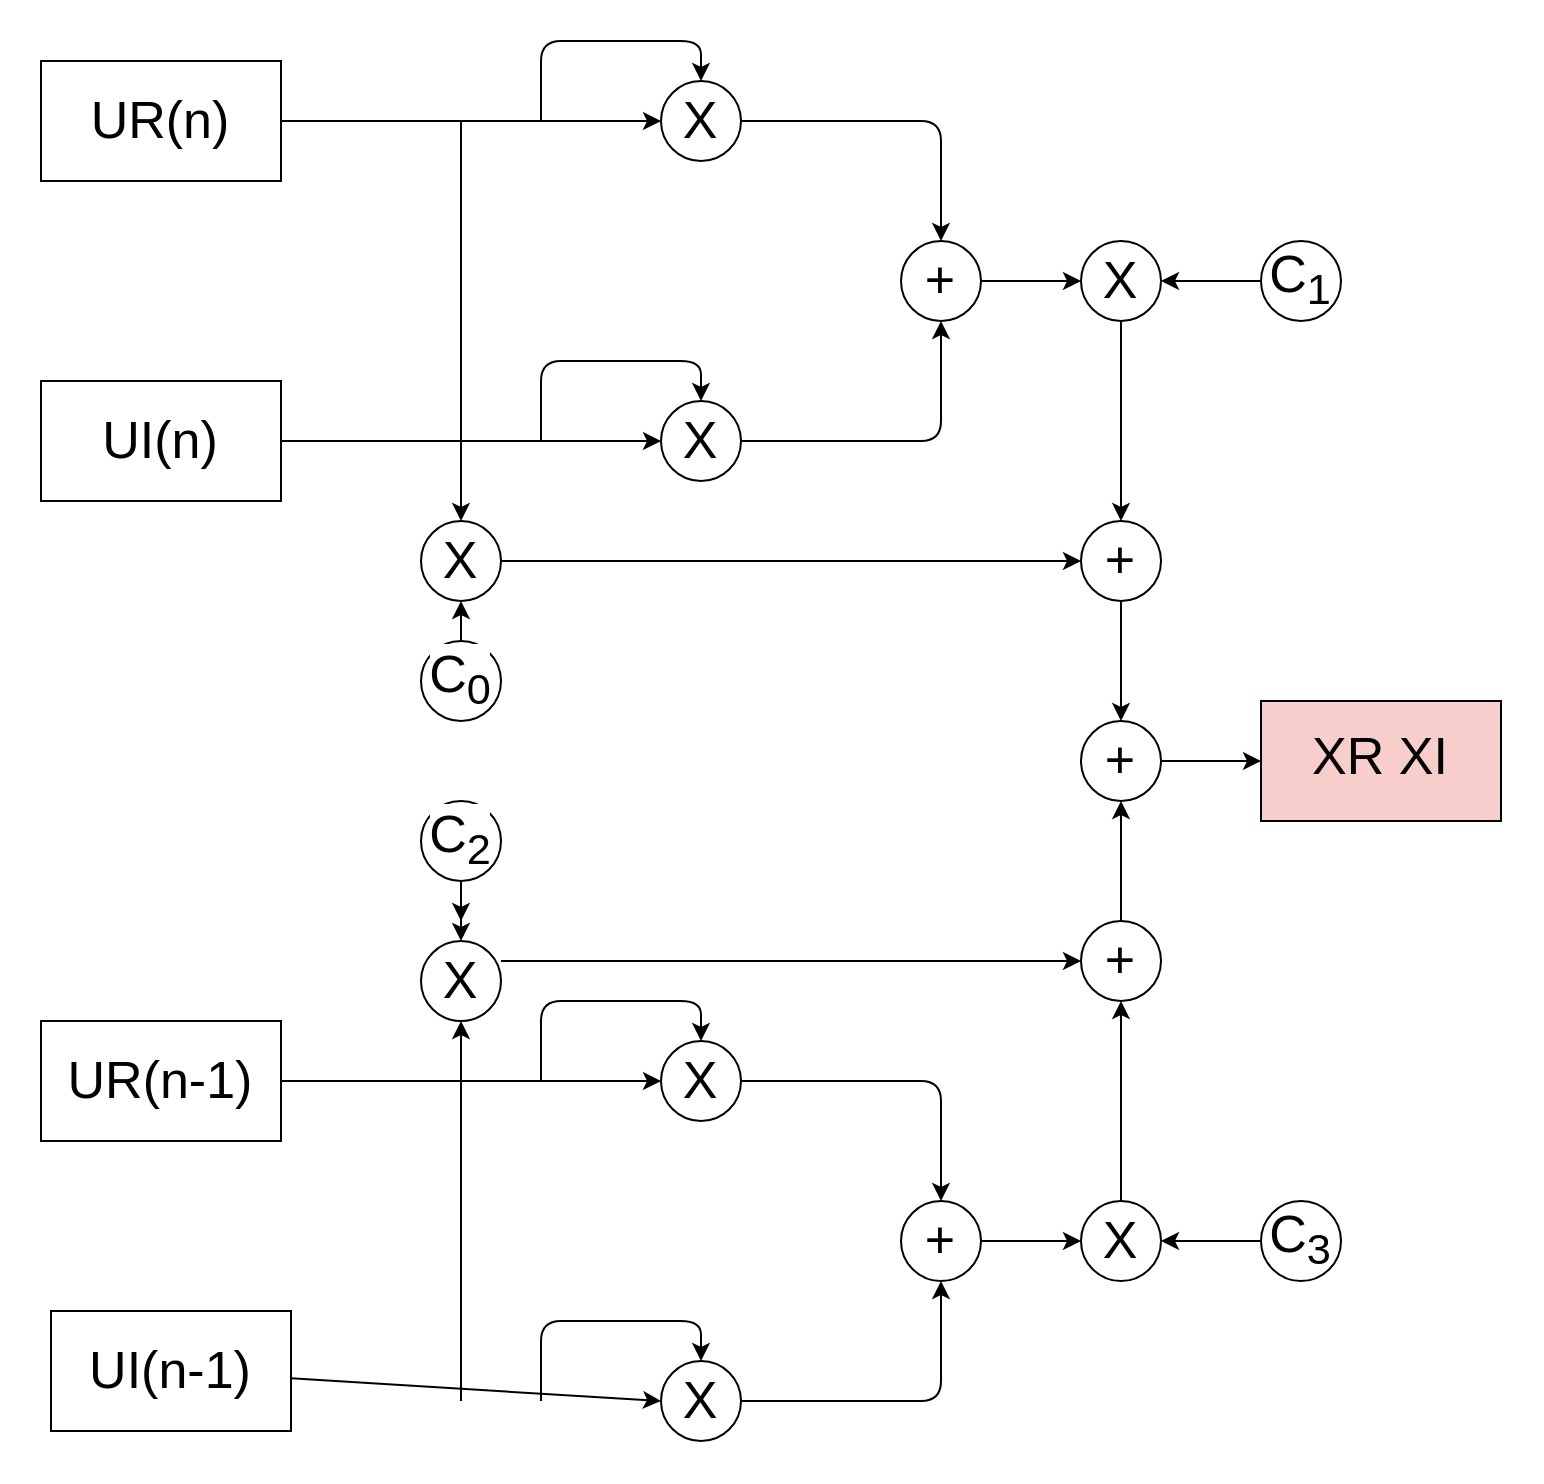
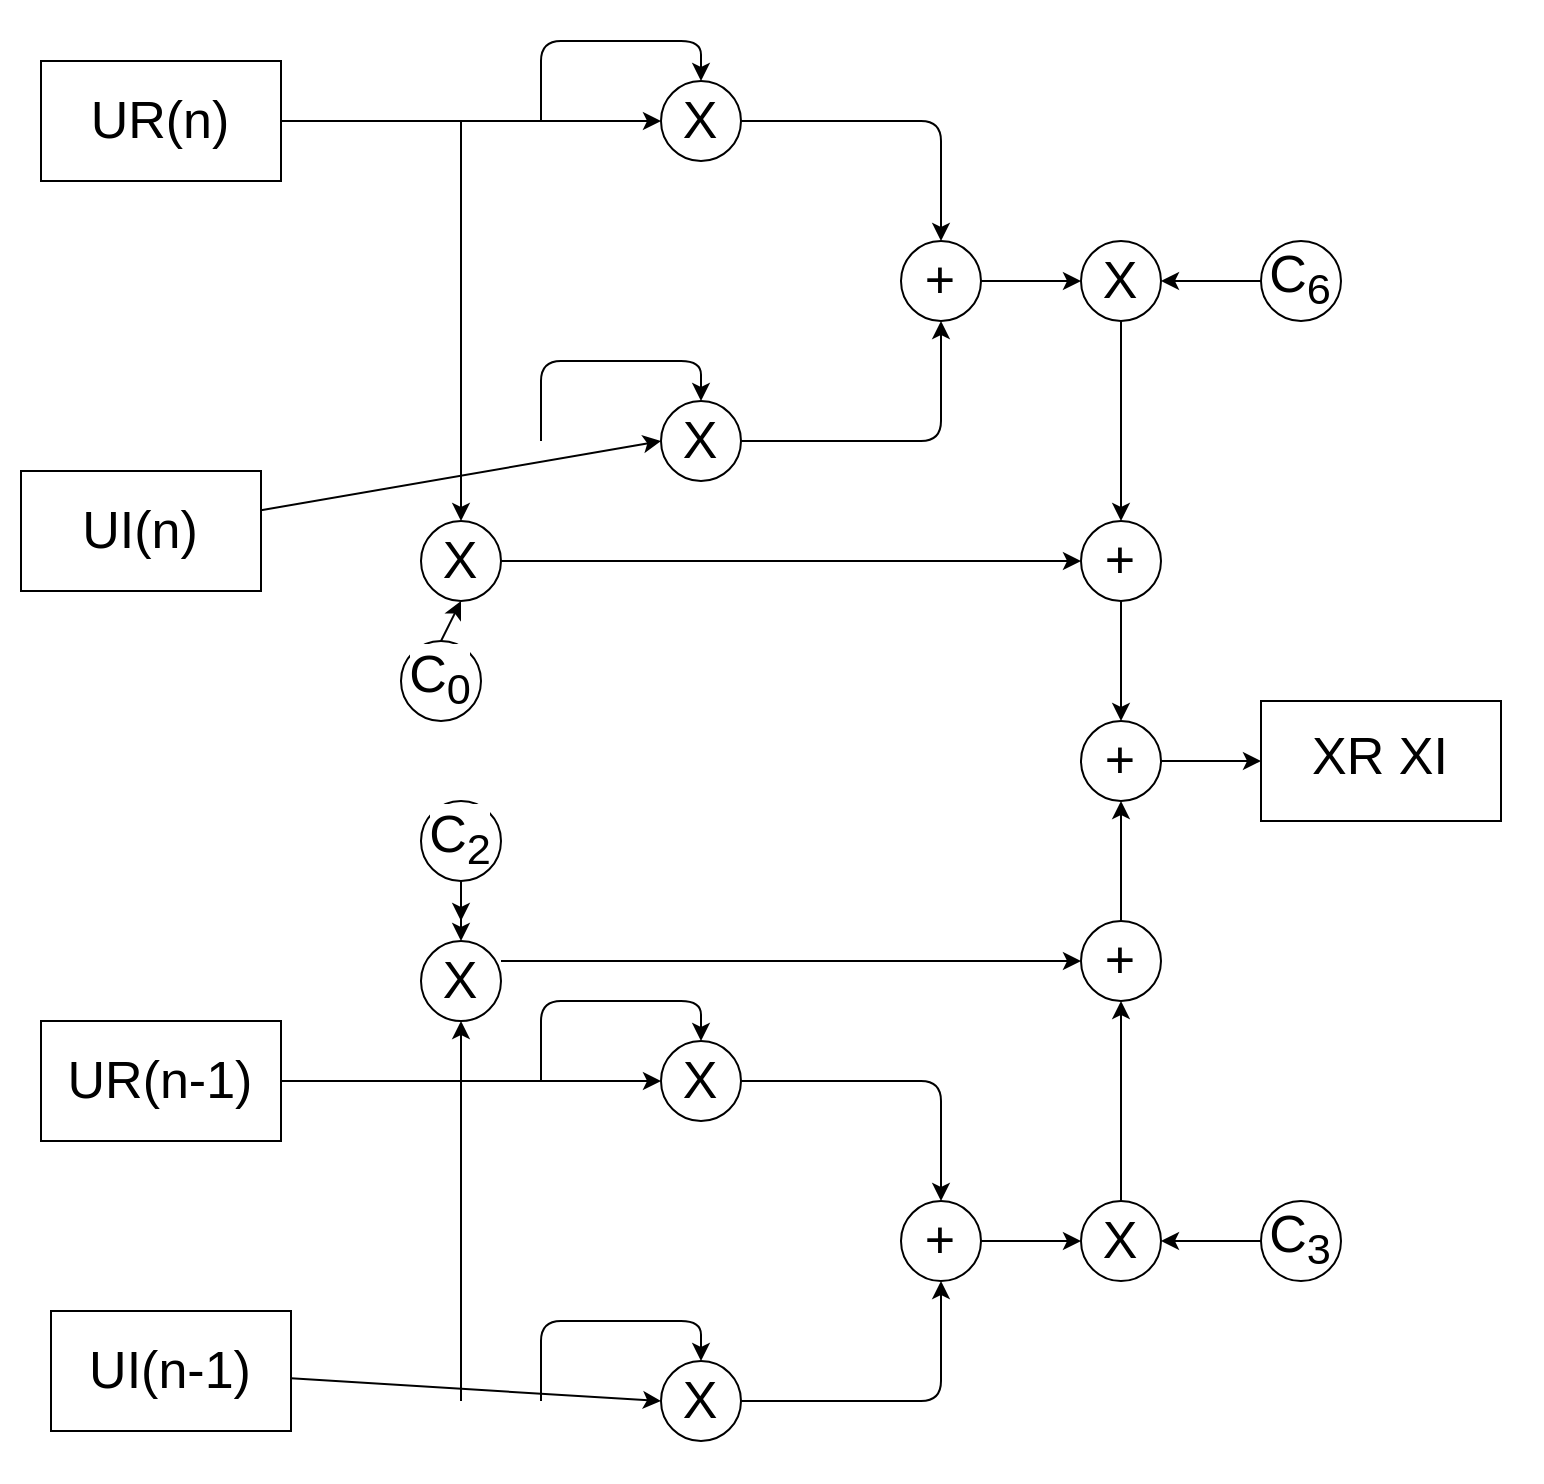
(1301, 281) -> (1301, 281)
(161, 441) -> (141, 531)
(461, 681) -> (441, 681)
(1381, 761) -> (1381, 761)
